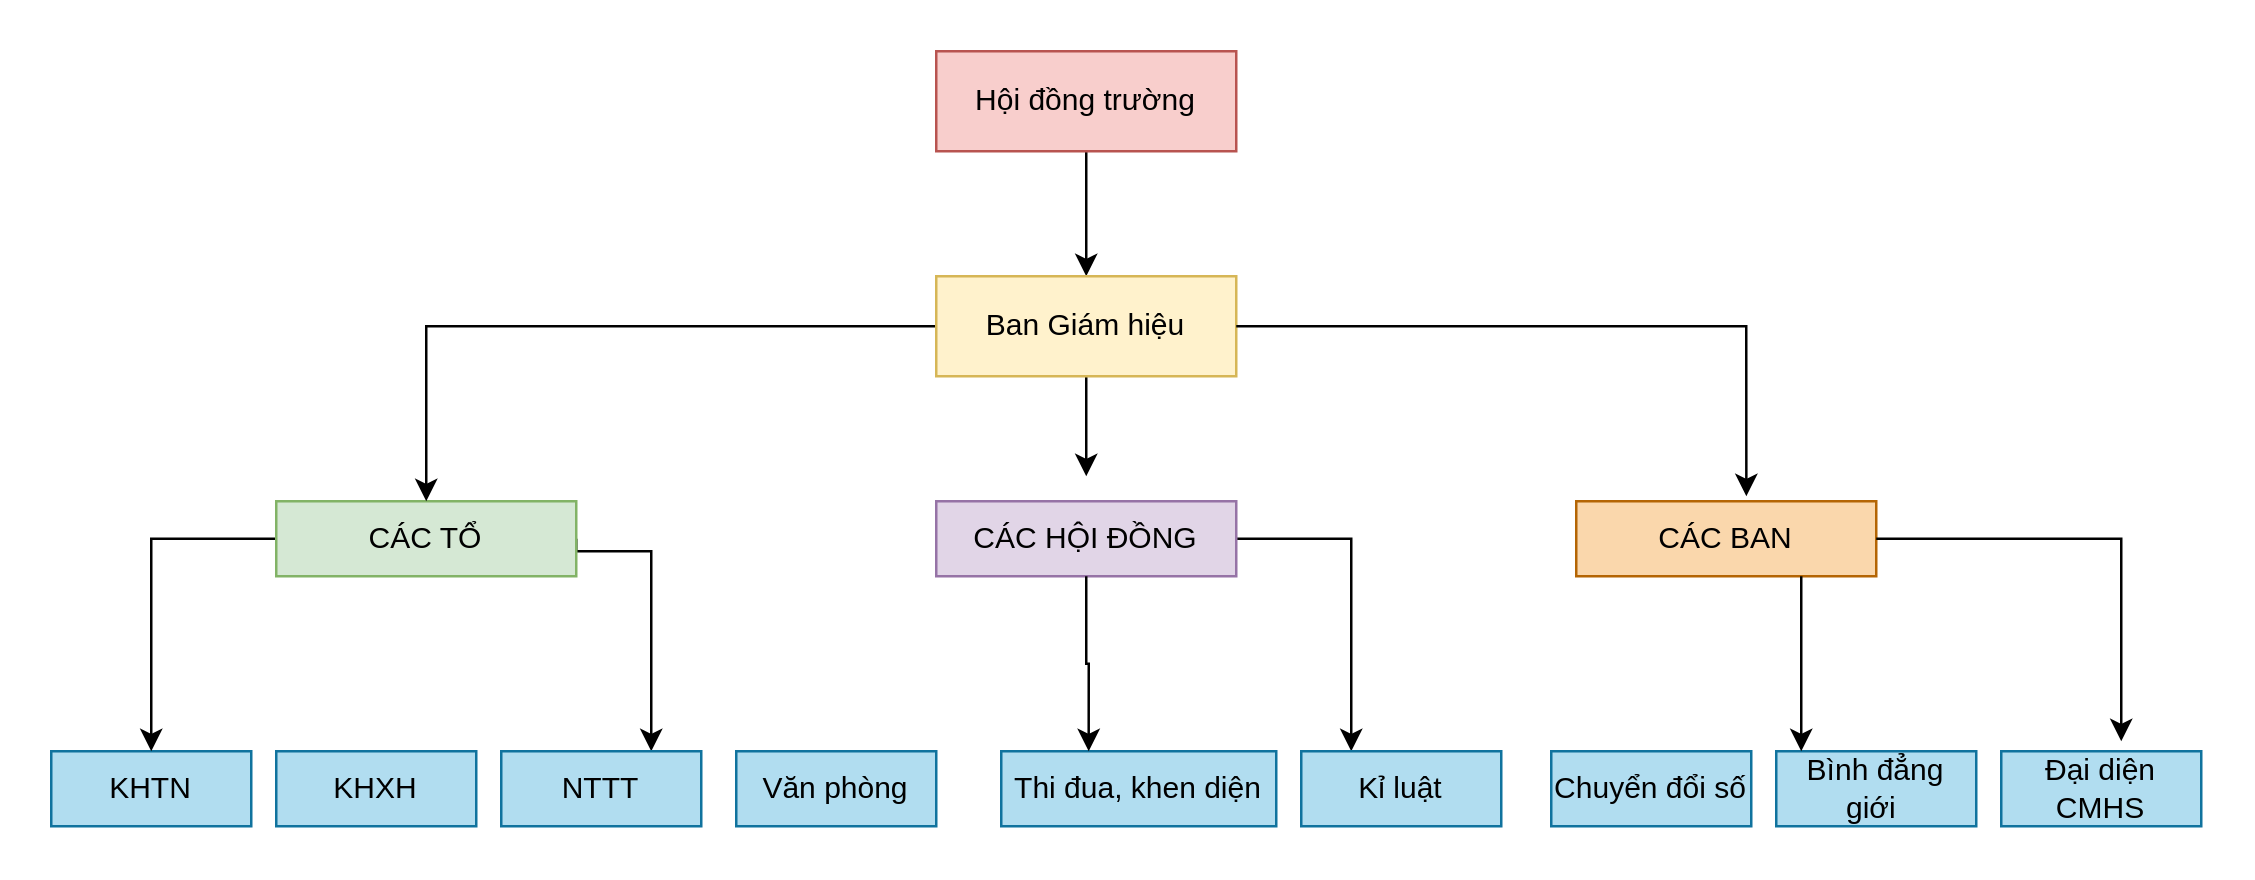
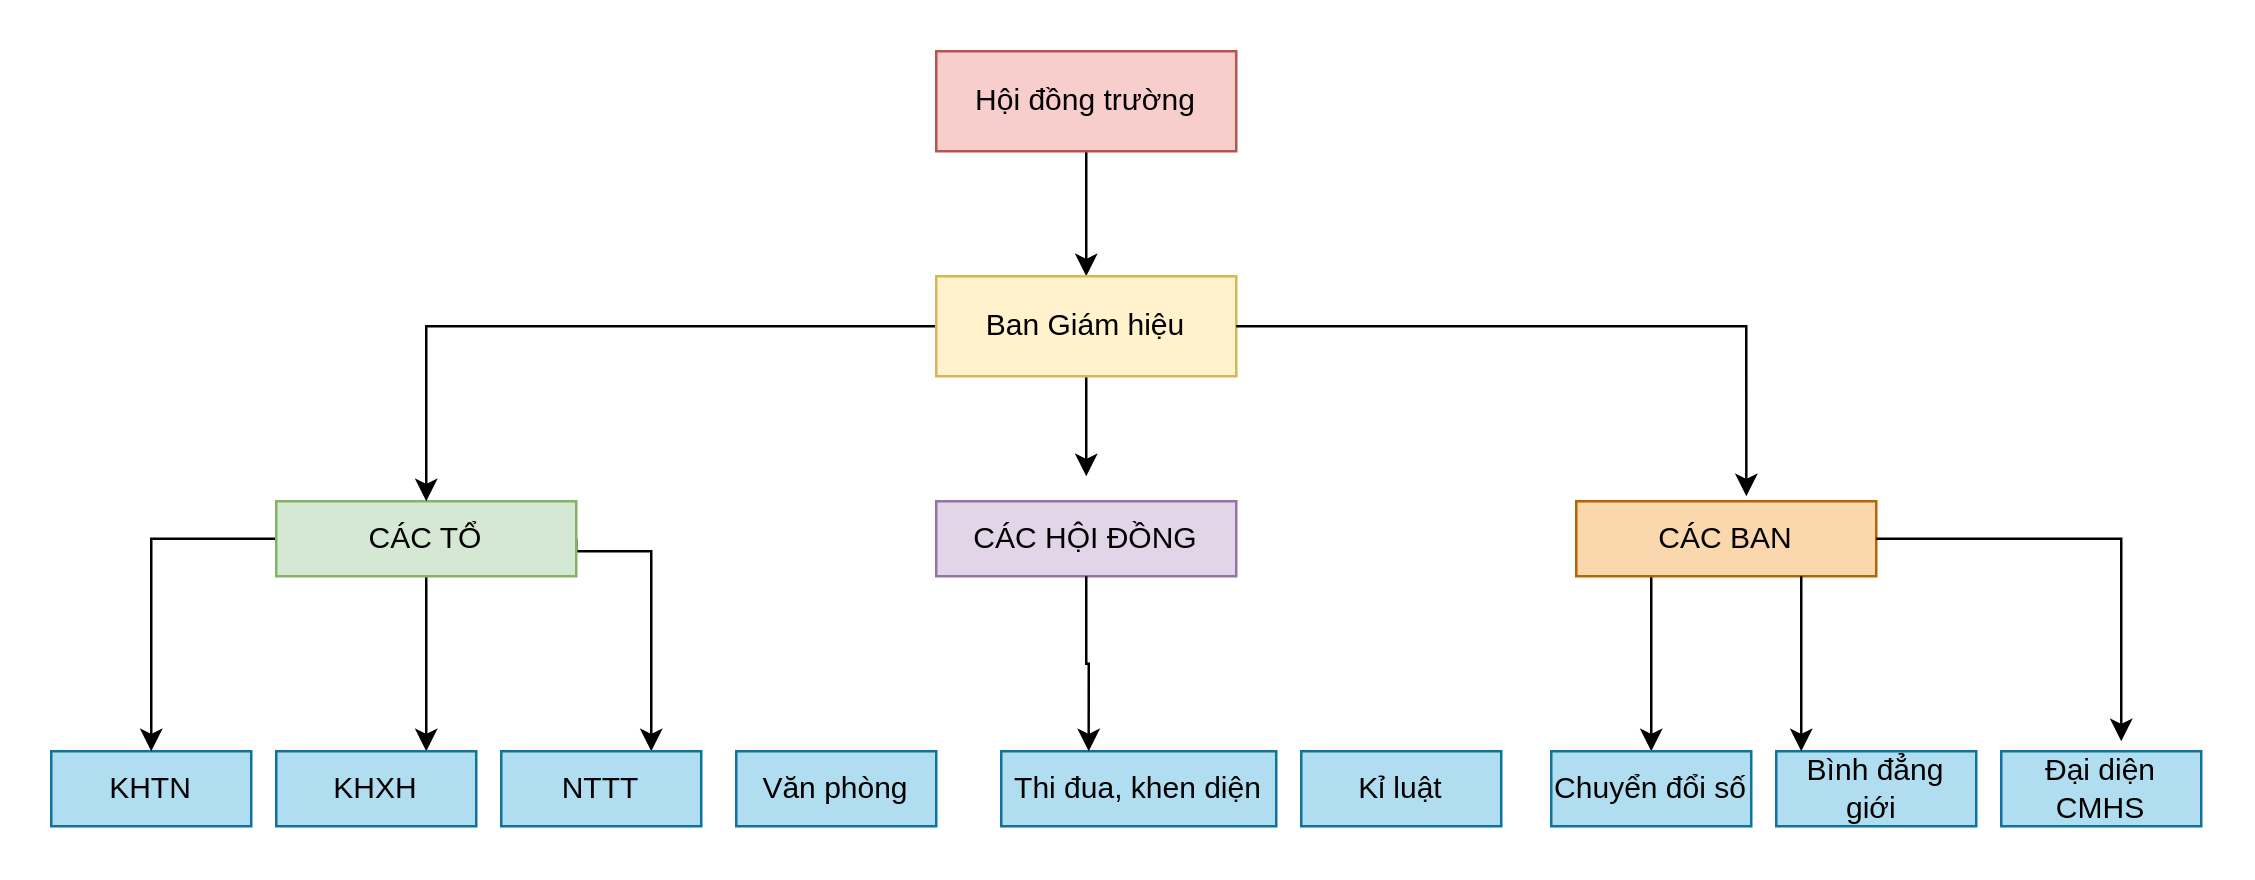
(1351, 579) -> none
none -> (426, 655)
none -> (1651, 655)
